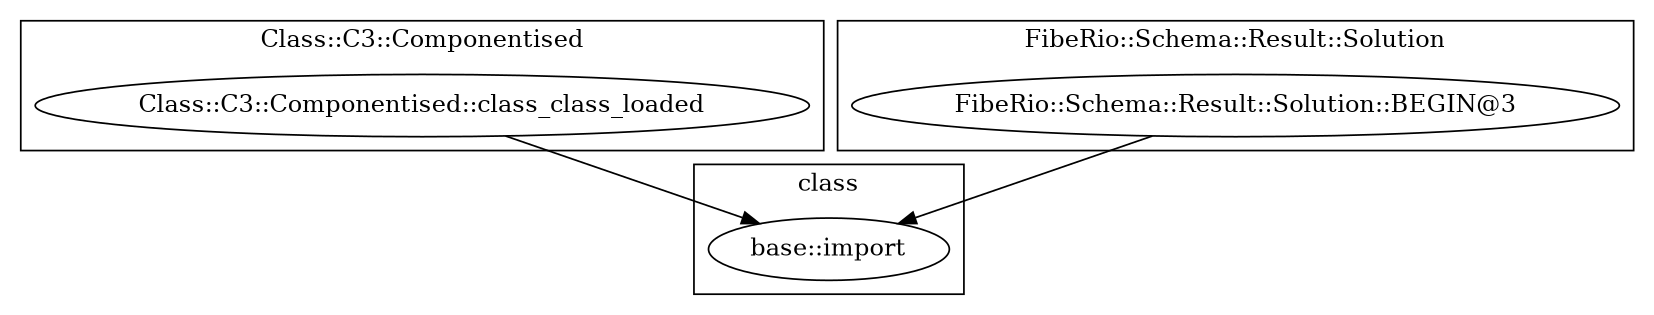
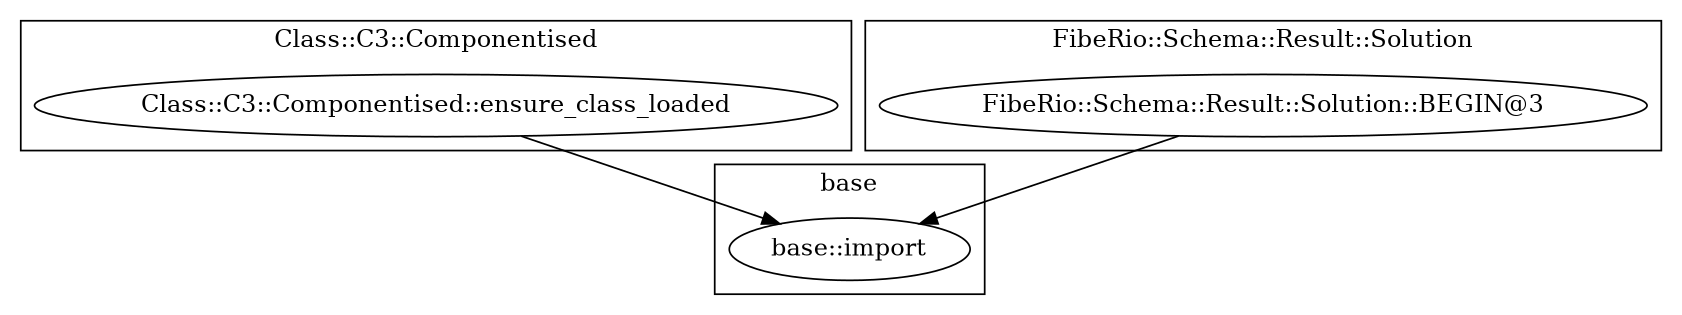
(422, 106) -> (436, 106)
(829, 184) -> (850, 184)
